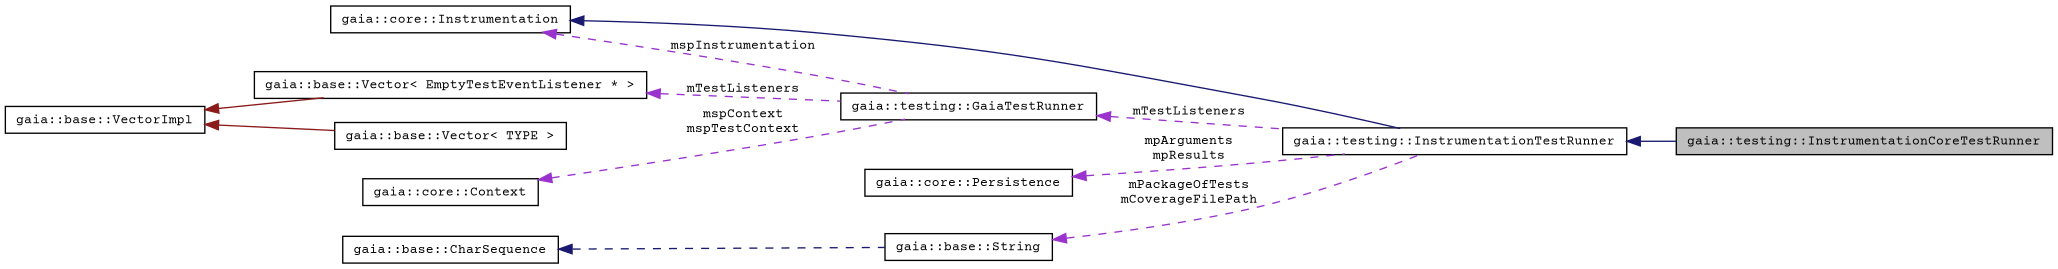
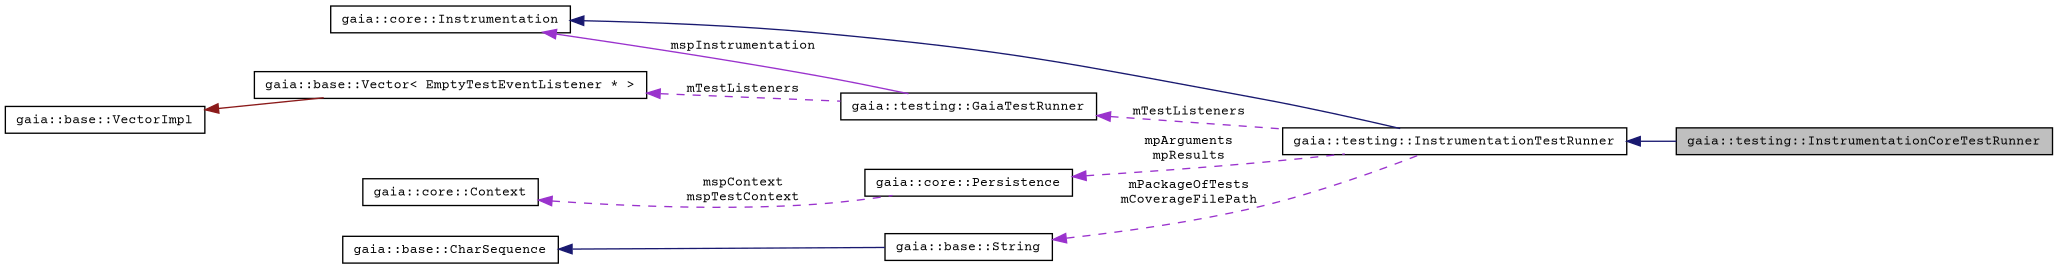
(733, 61) -> (733, 61)
(451, 136) -> none
(729, 151) -> (722, 207)
(729, 248) -> (729, 248)
